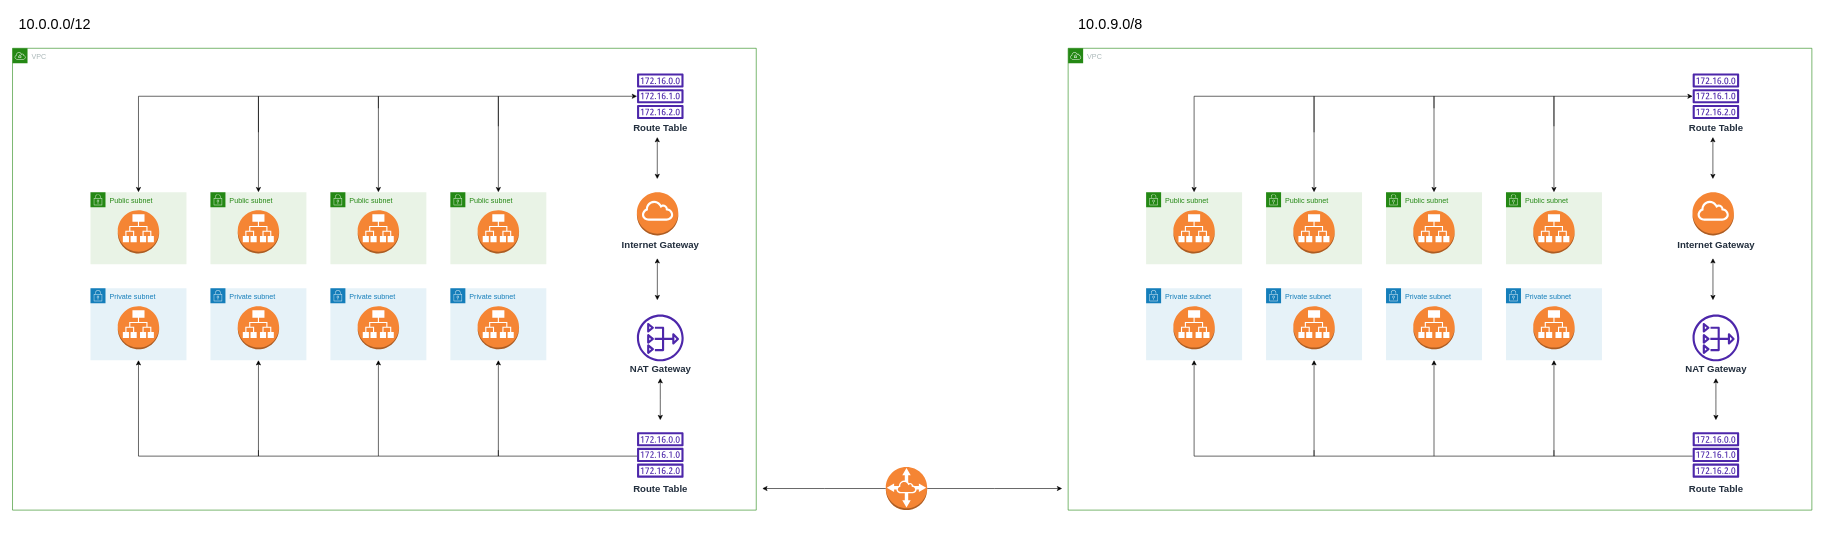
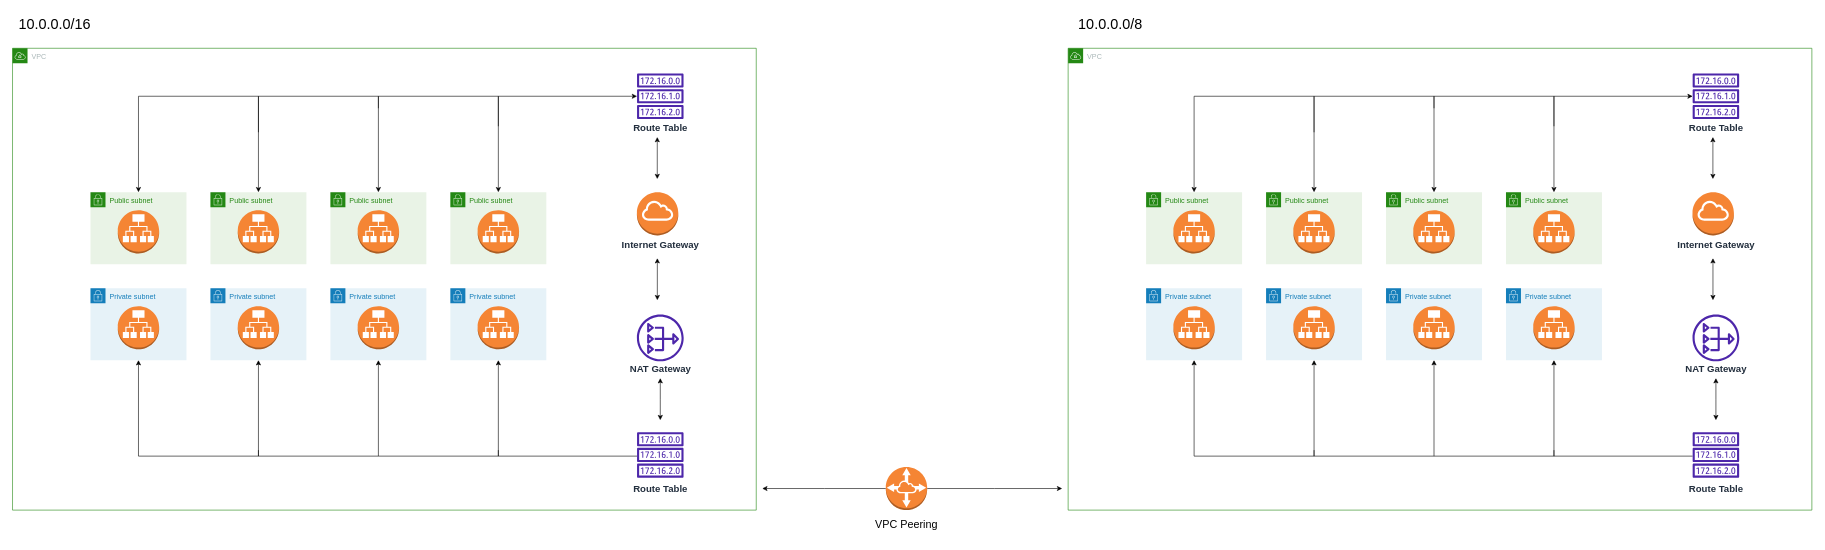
(55, 24) -> (55, 24)
(1111, 24) -> (1111, 24)
none -> (906, 525)
